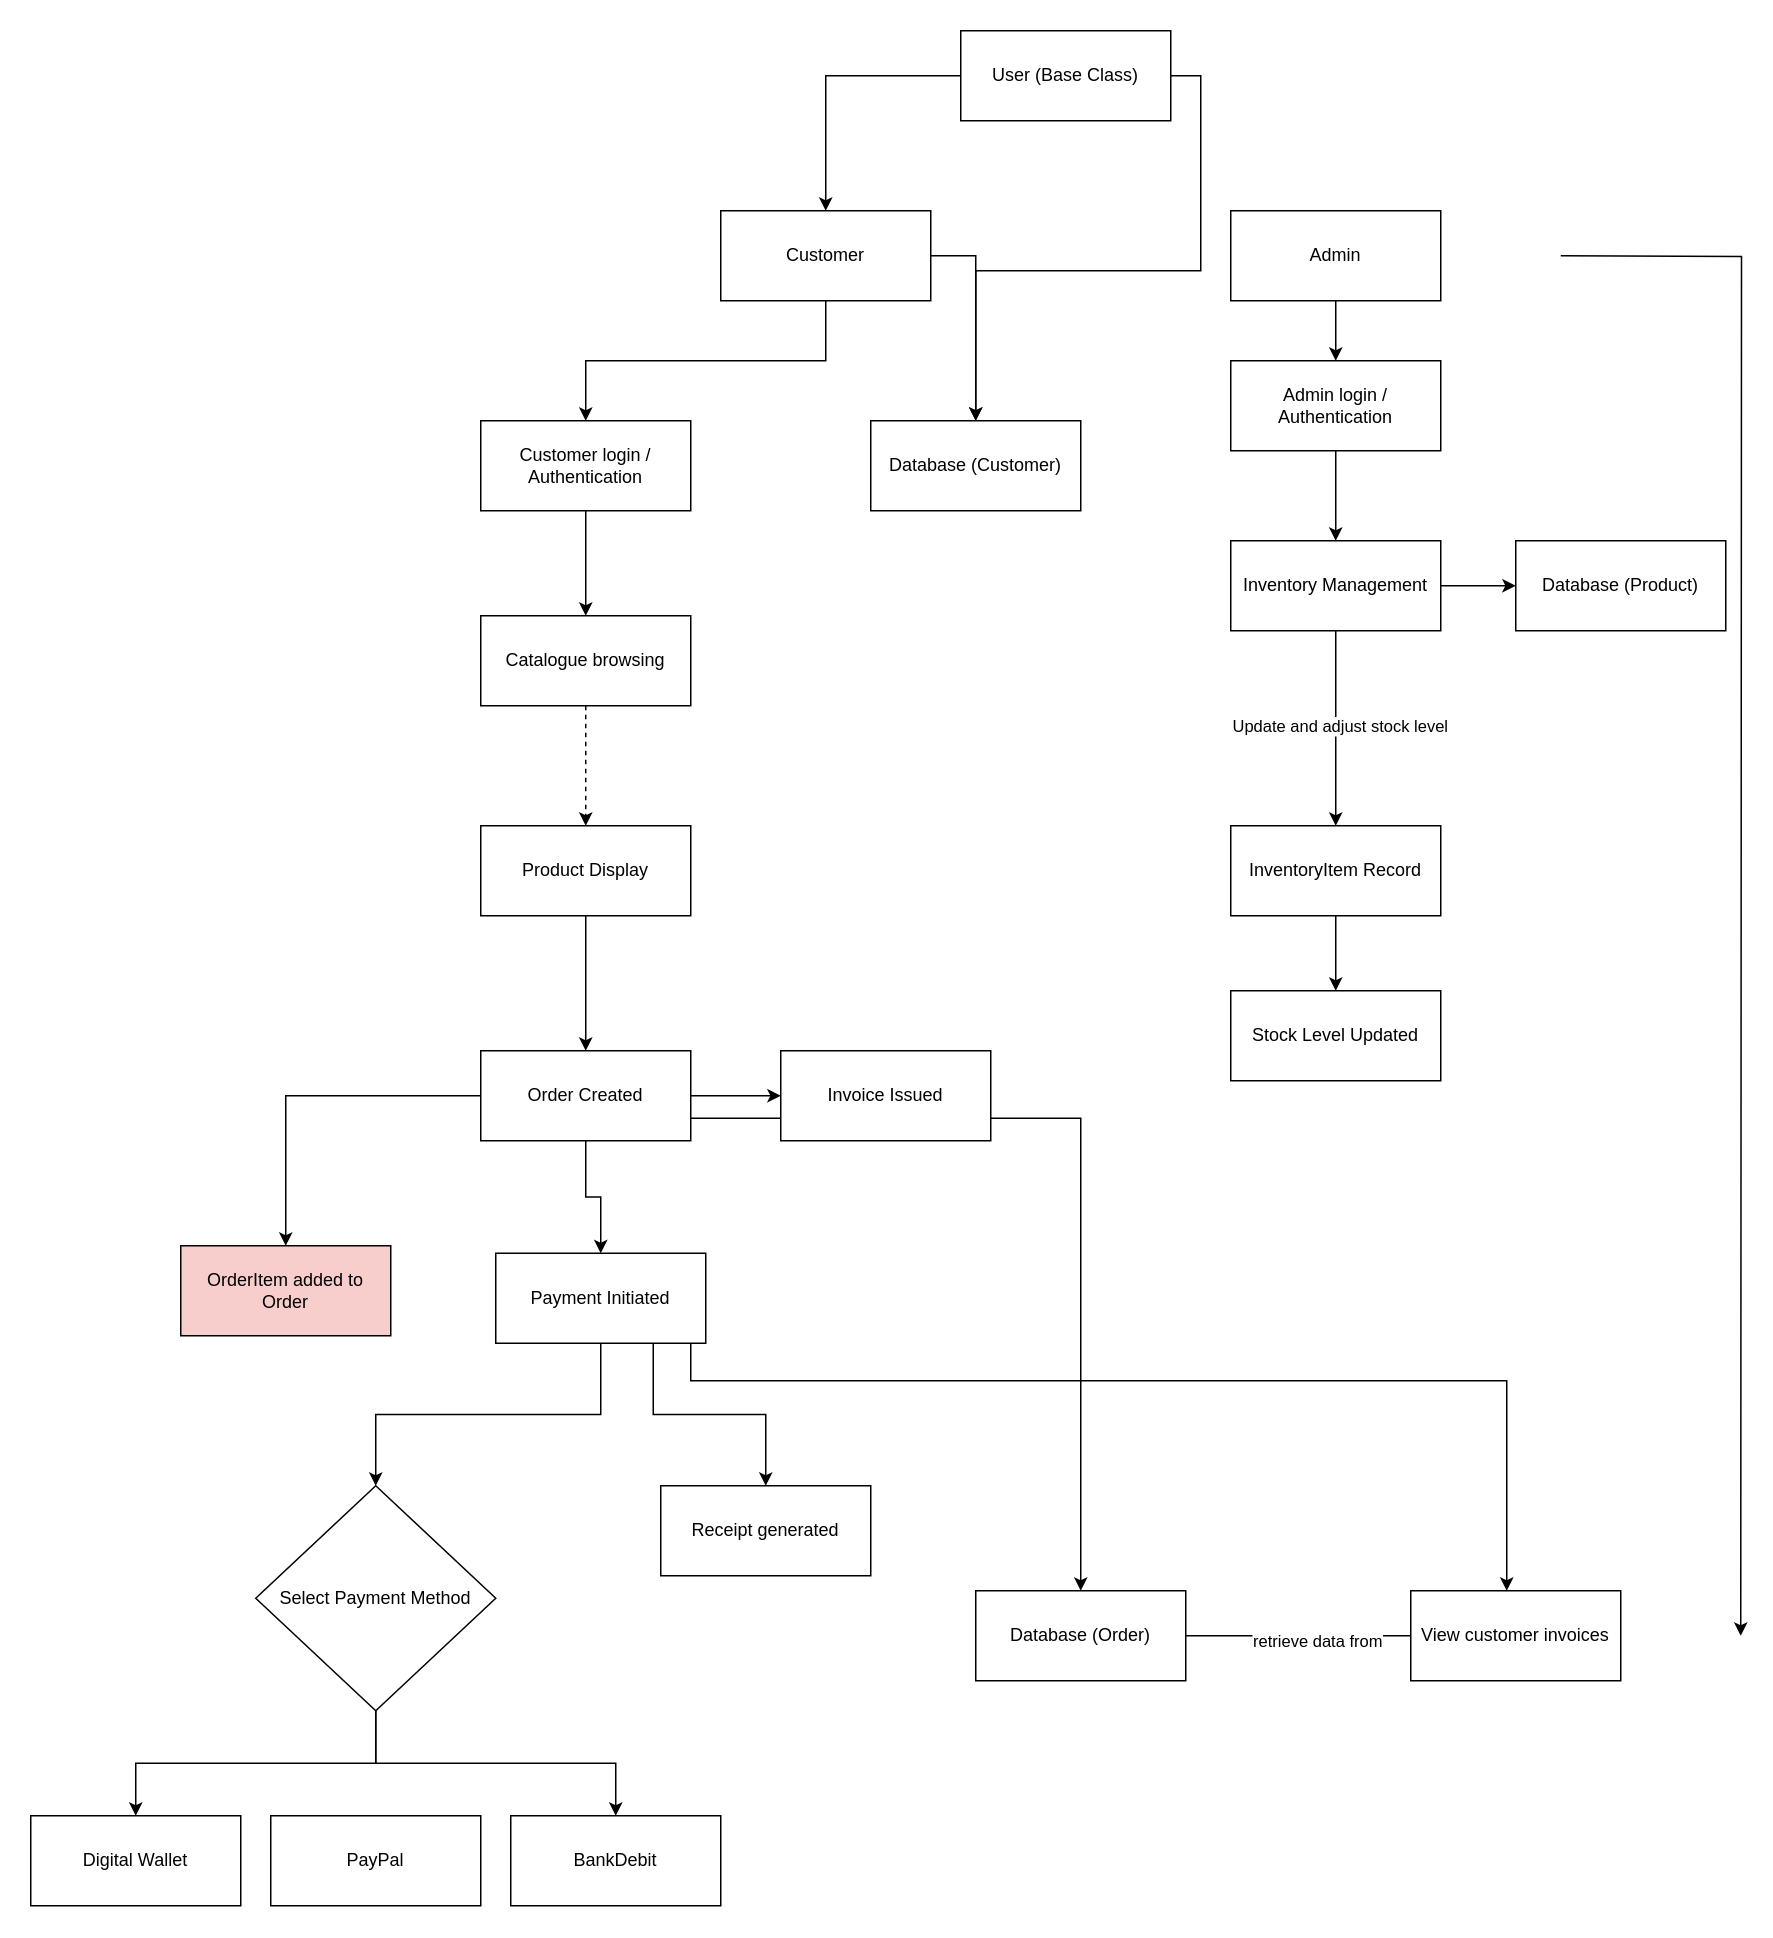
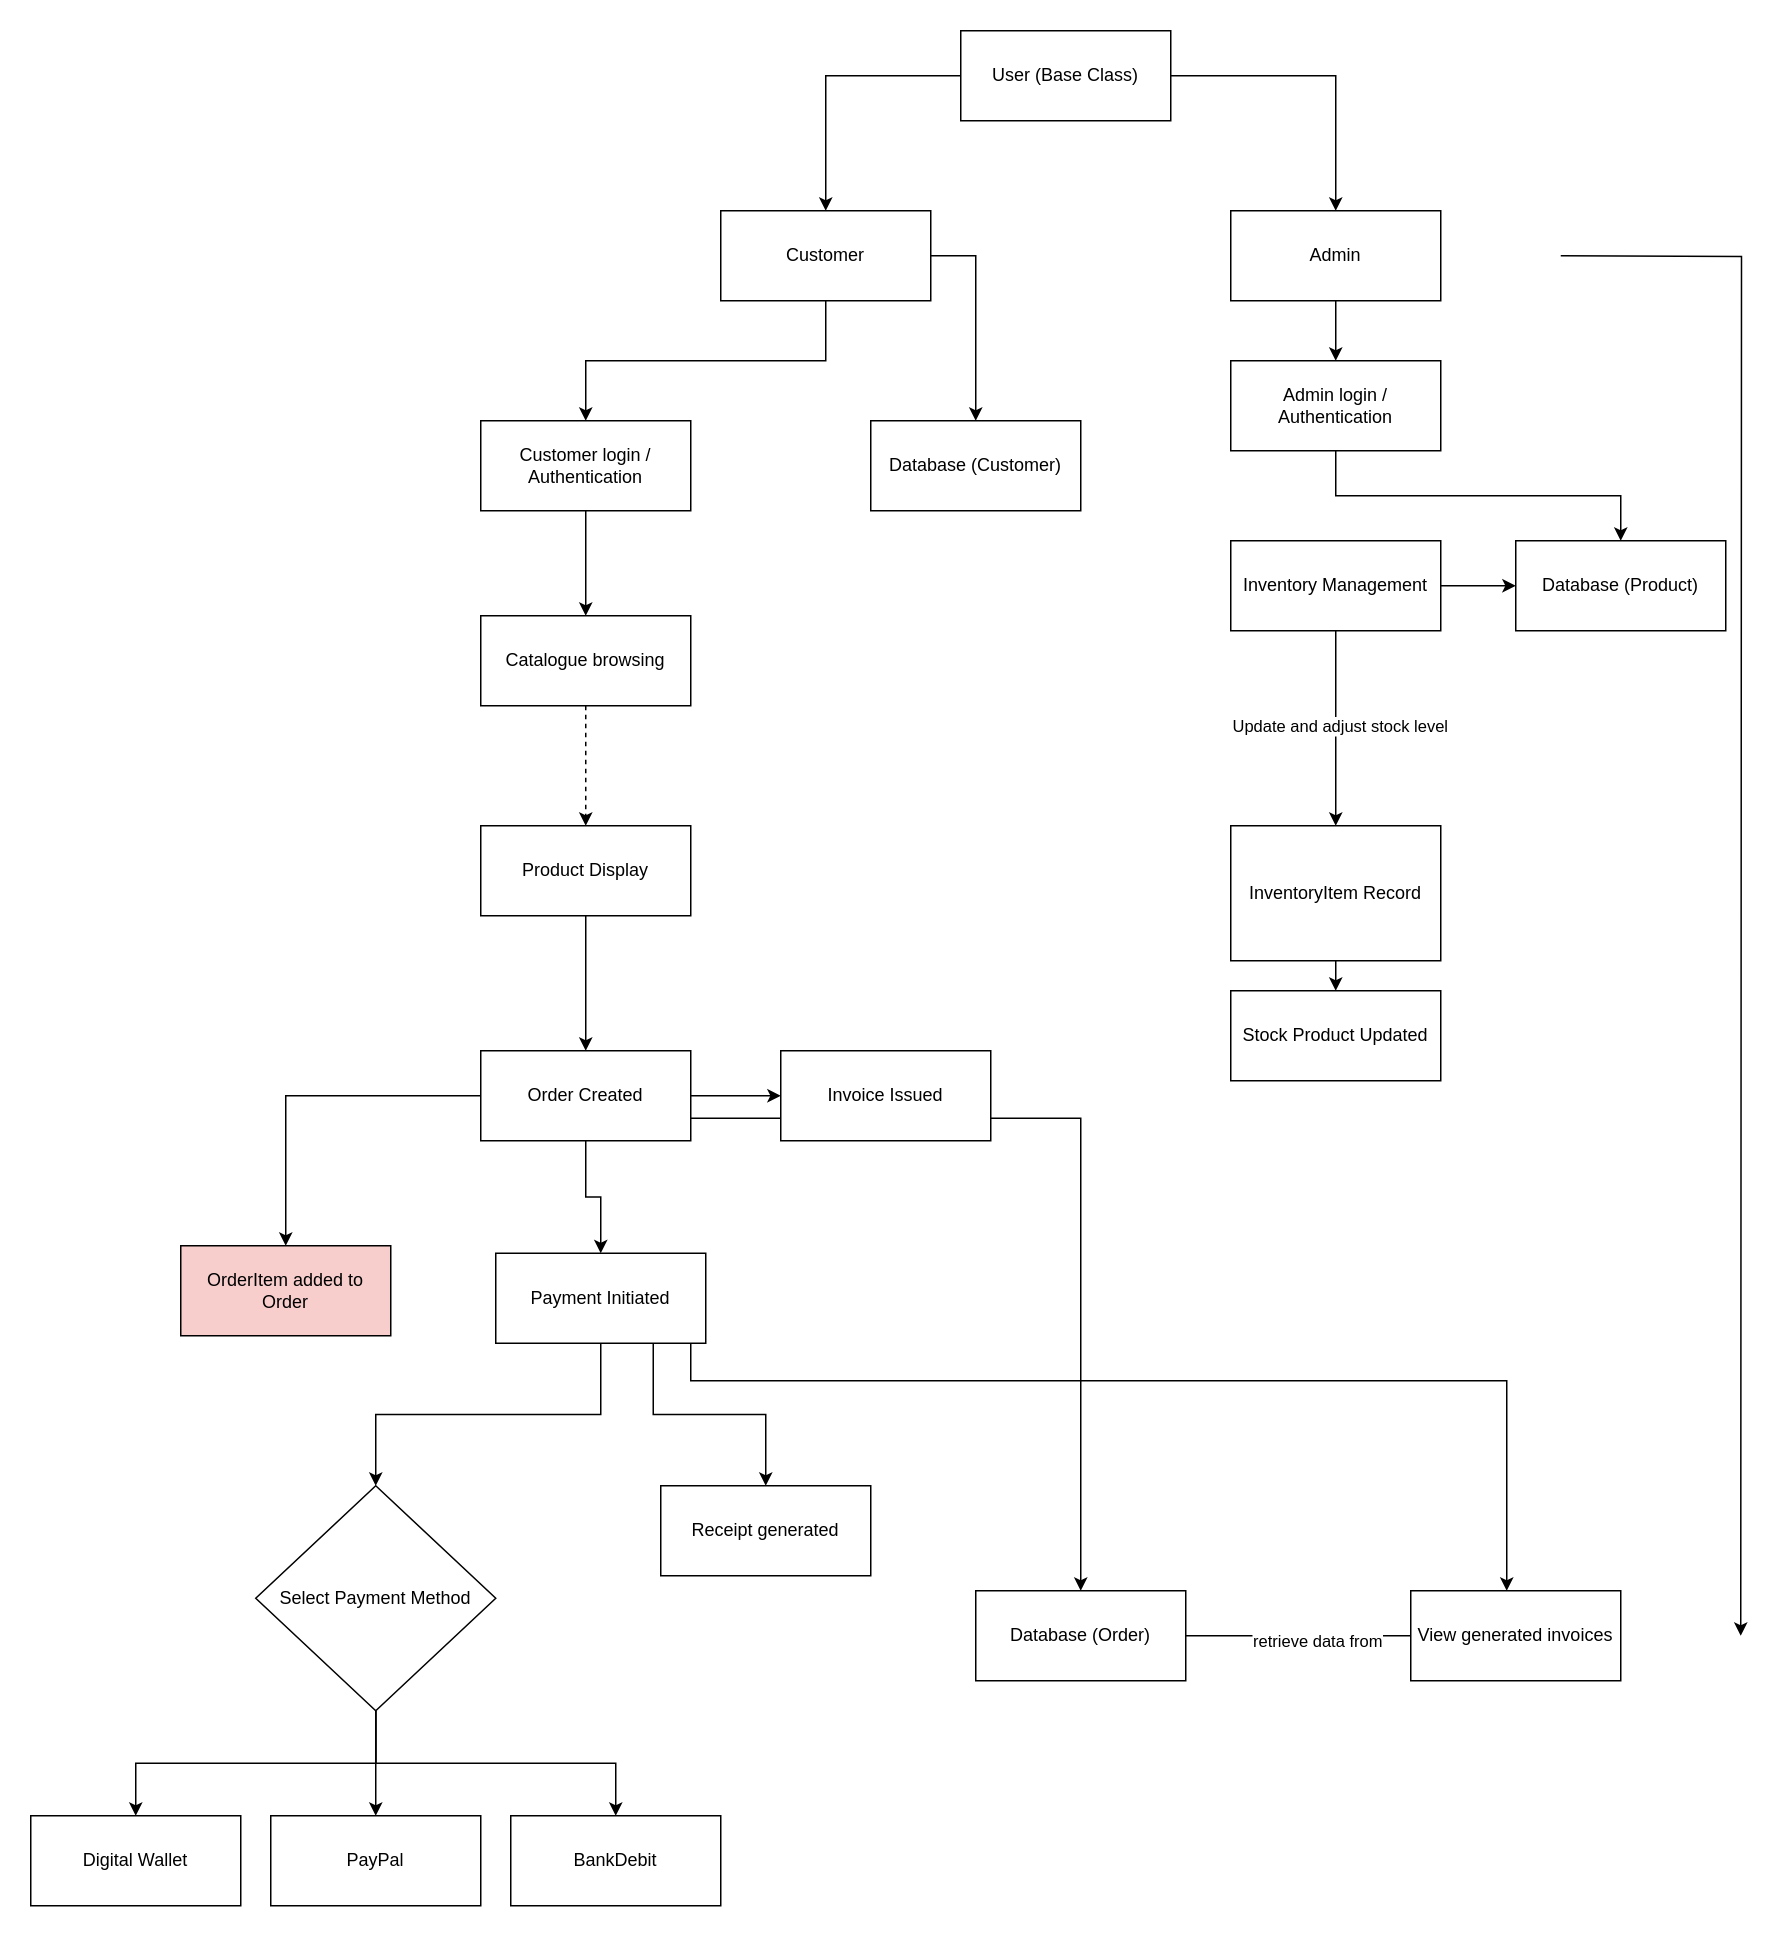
(1189, 271) -> (1329, 76)
(1336, 512) -> (1494, 496)
(1336, 871) -> (1336, 893)
(1336, 1036) -> (1336, 1036)
(1516, 1636) -> (1516, 1636)
none -> (376, 1786)
